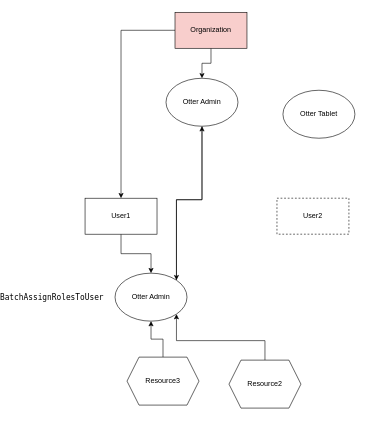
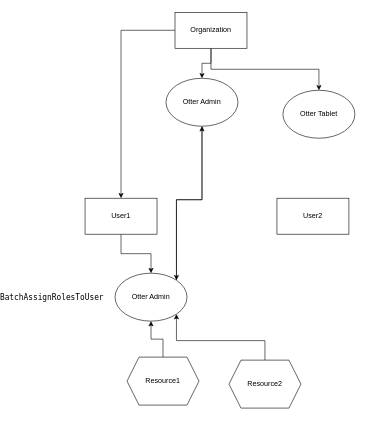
(211, 30) -> (211, 30)
none -> (318, 69)
(313, 216) -> (313, 216)
(163, 381) -> (163, 381)
